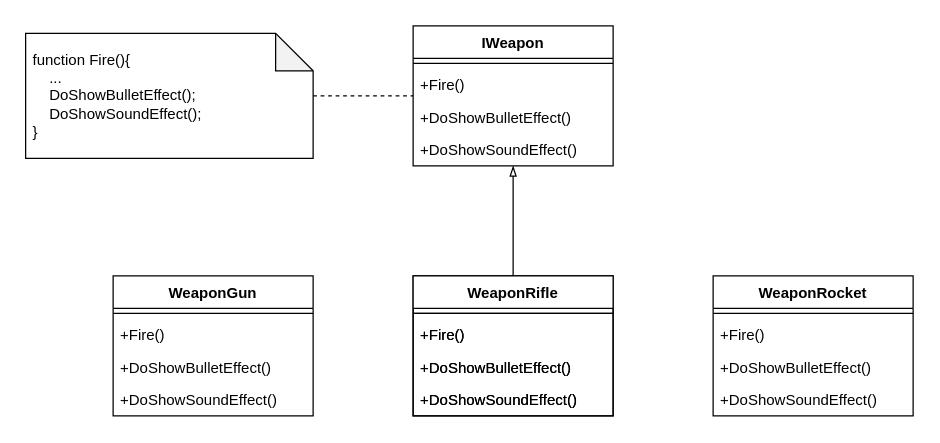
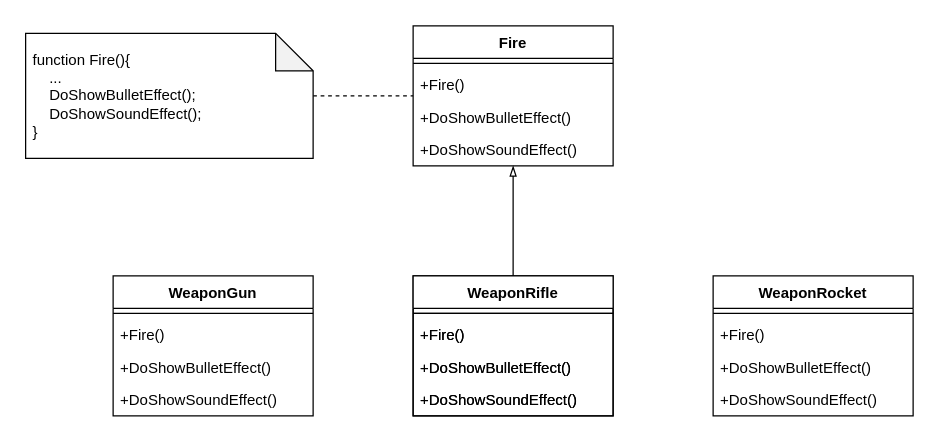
(513, 43) -> (513, 43)
